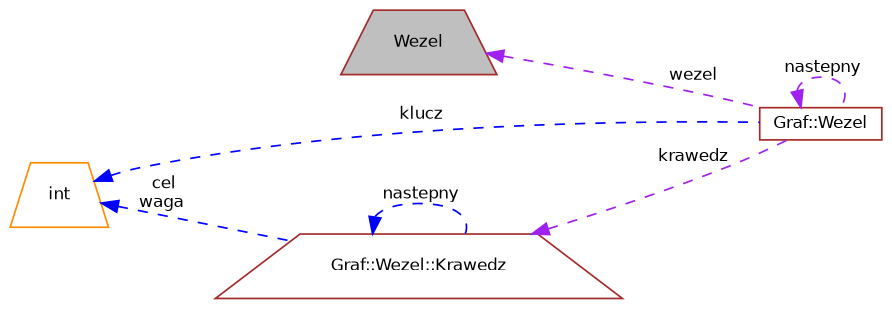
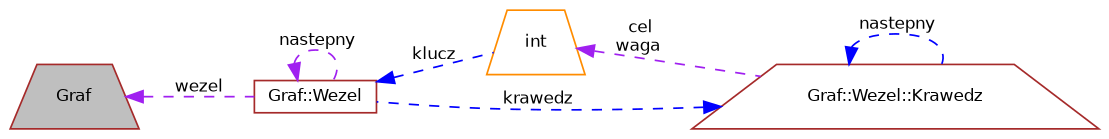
(419, 42) -> (75, 97)
(434, 131) -> (444, 65)
(669, 189) -> (540, 110)
(204, 224) -> (677, 64)
